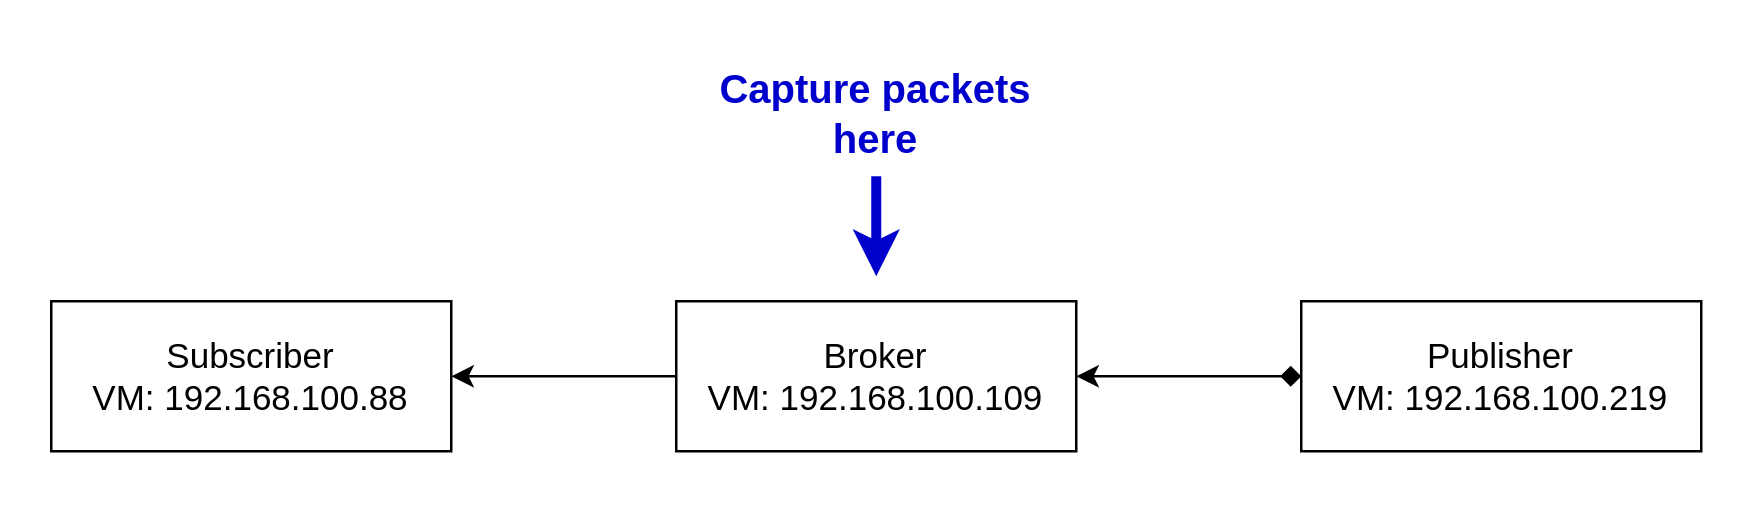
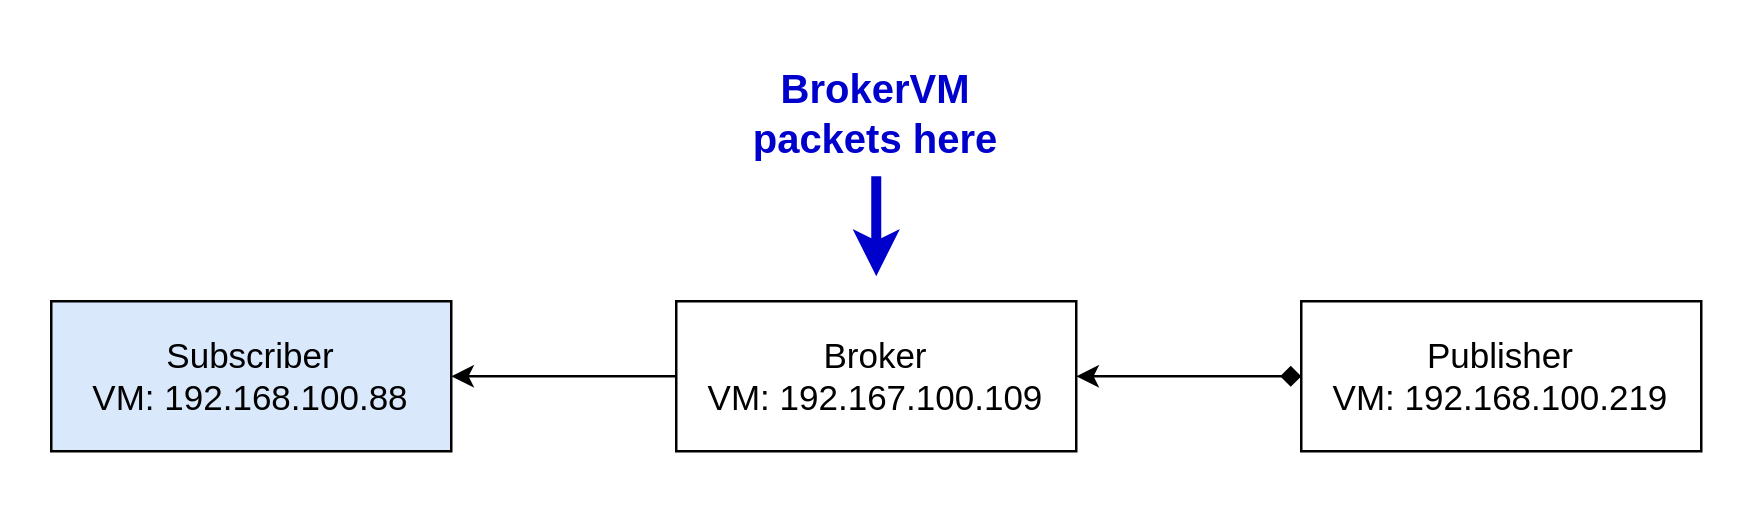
(876, 114) -> (876, 114)
(251, 376) -> (251, 376)
(876, 376) -> (876, 376)
